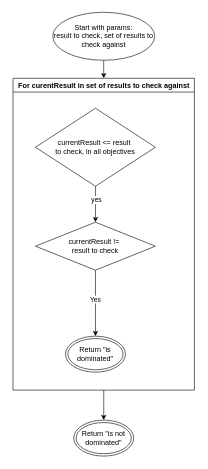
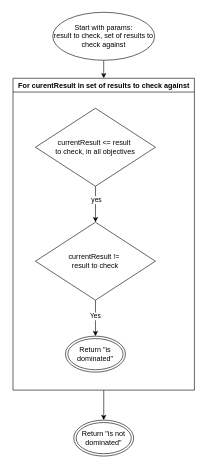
(95, 246) -> (95, 261)
